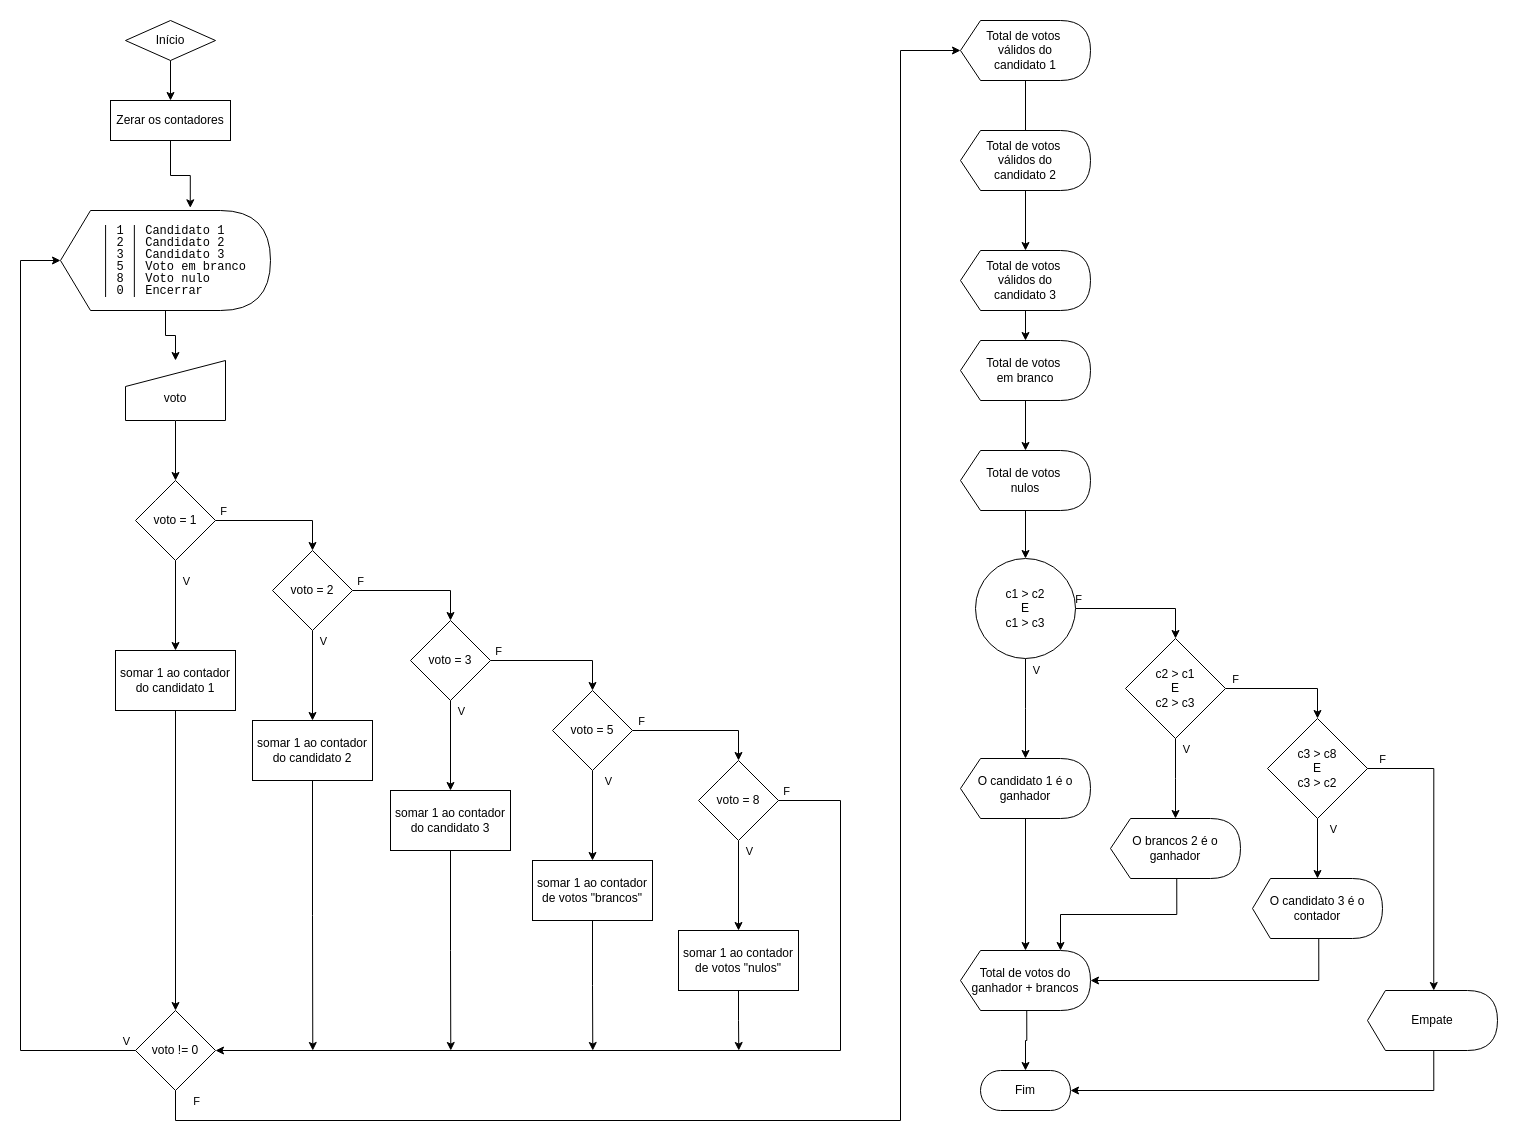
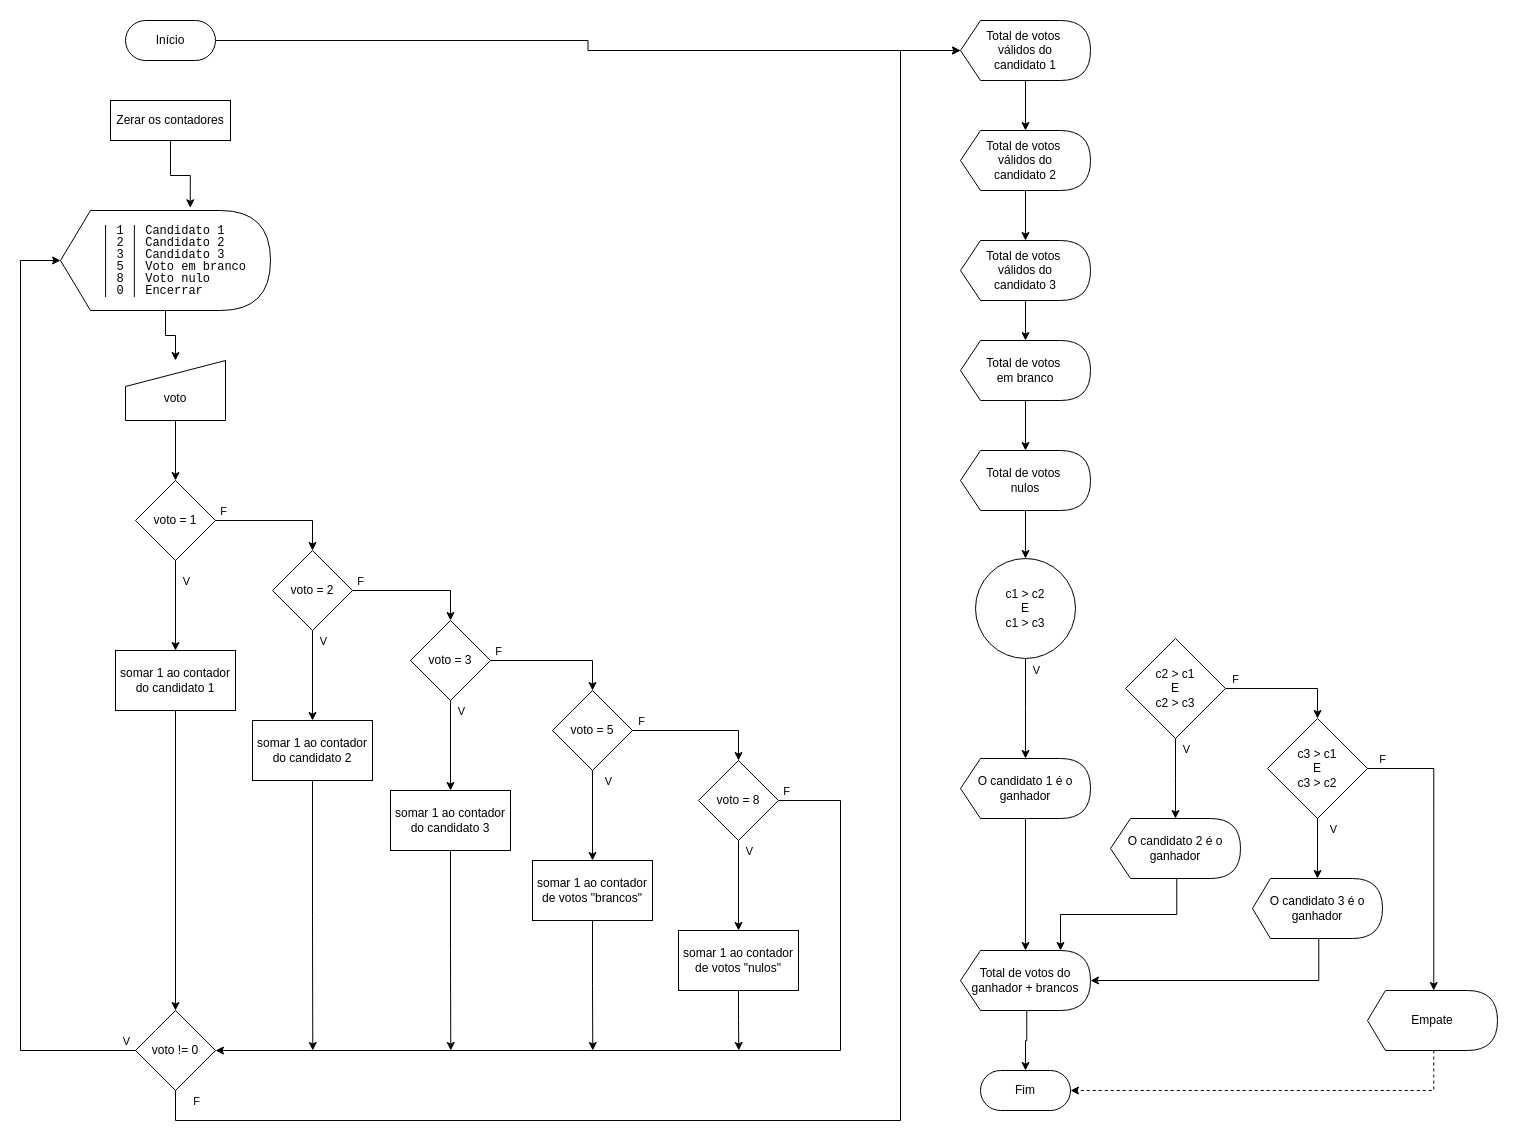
(171, 41) -> (171, 41)
(171, 77) -> (562, 41)
(1026, 124) -> (1026, 122)
(1026, 281) -> (1026, 271)
(1137, 609) -> none
(1318, 769) -> (1318, 769)
(1176, 849) -> (1176, 849)
(1318, 909) -> (1318, 909)
(1275, 1091) -> (1275, 1091)
